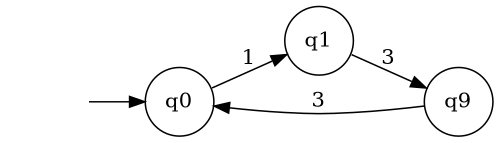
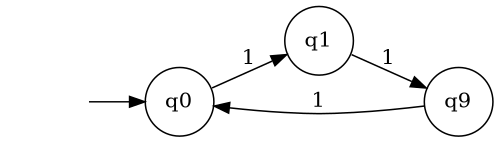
(389, 58) -> (389, 58)
(319, 101) -> (319, 101)
